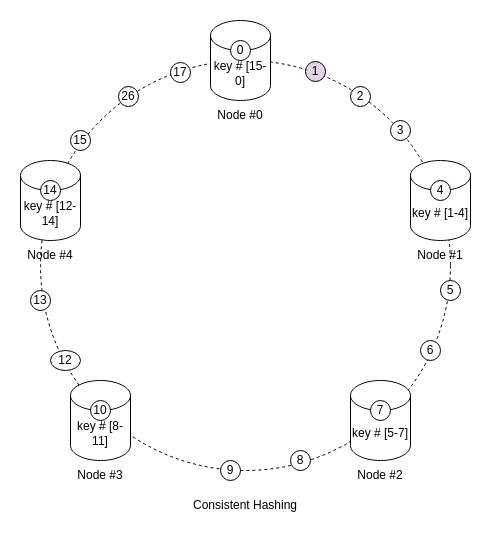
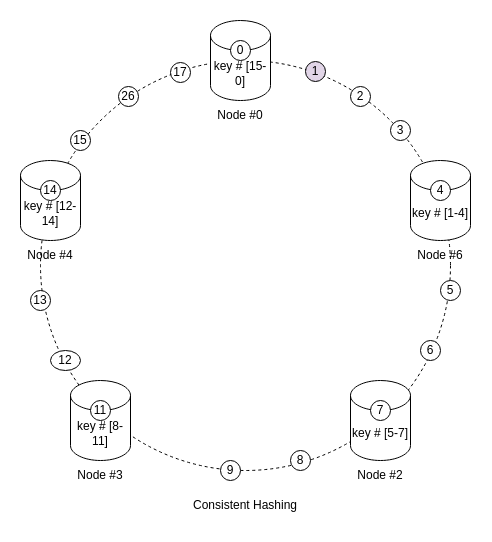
(441, 256) -> (441, 256)
(101, 411) -> (101, 411)
